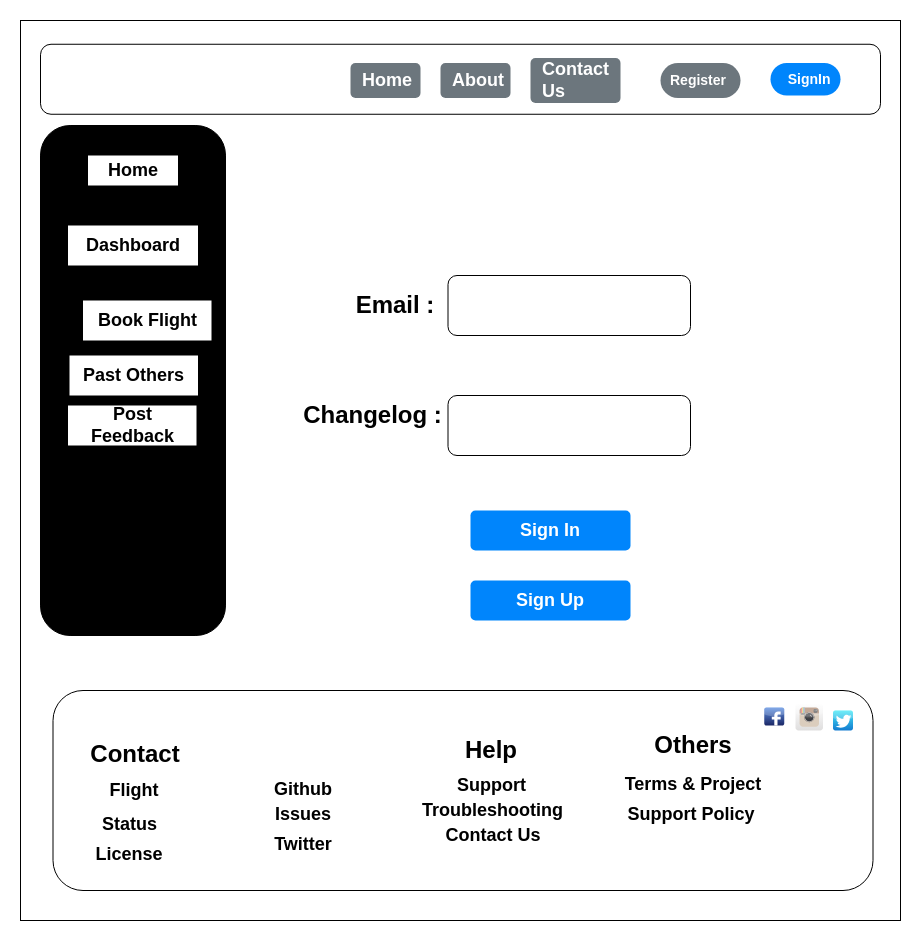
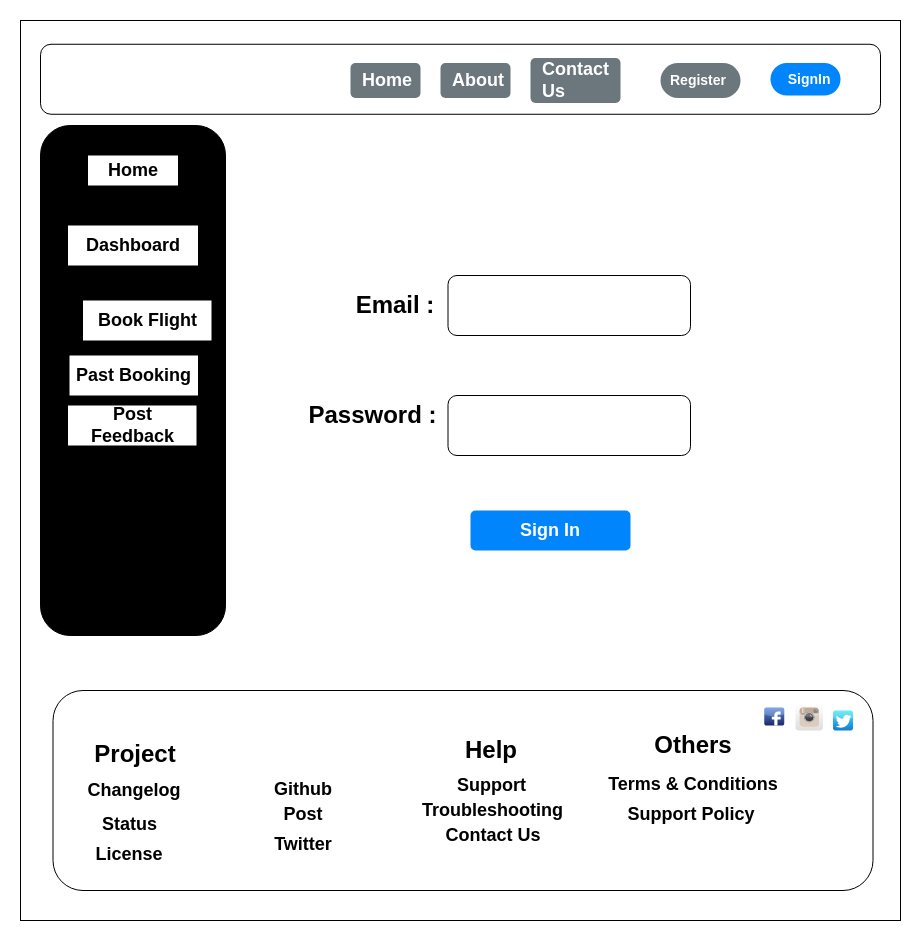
(134, 376) -> (134, 376)
(373, 416) -> (373, 416)
(551, 601) -> none
(136, 775) -> (136, 775)
(694, 785) -> (694, 785)
(135, 791) -> (135, 791)
(304, 815) -> (304, 815)
